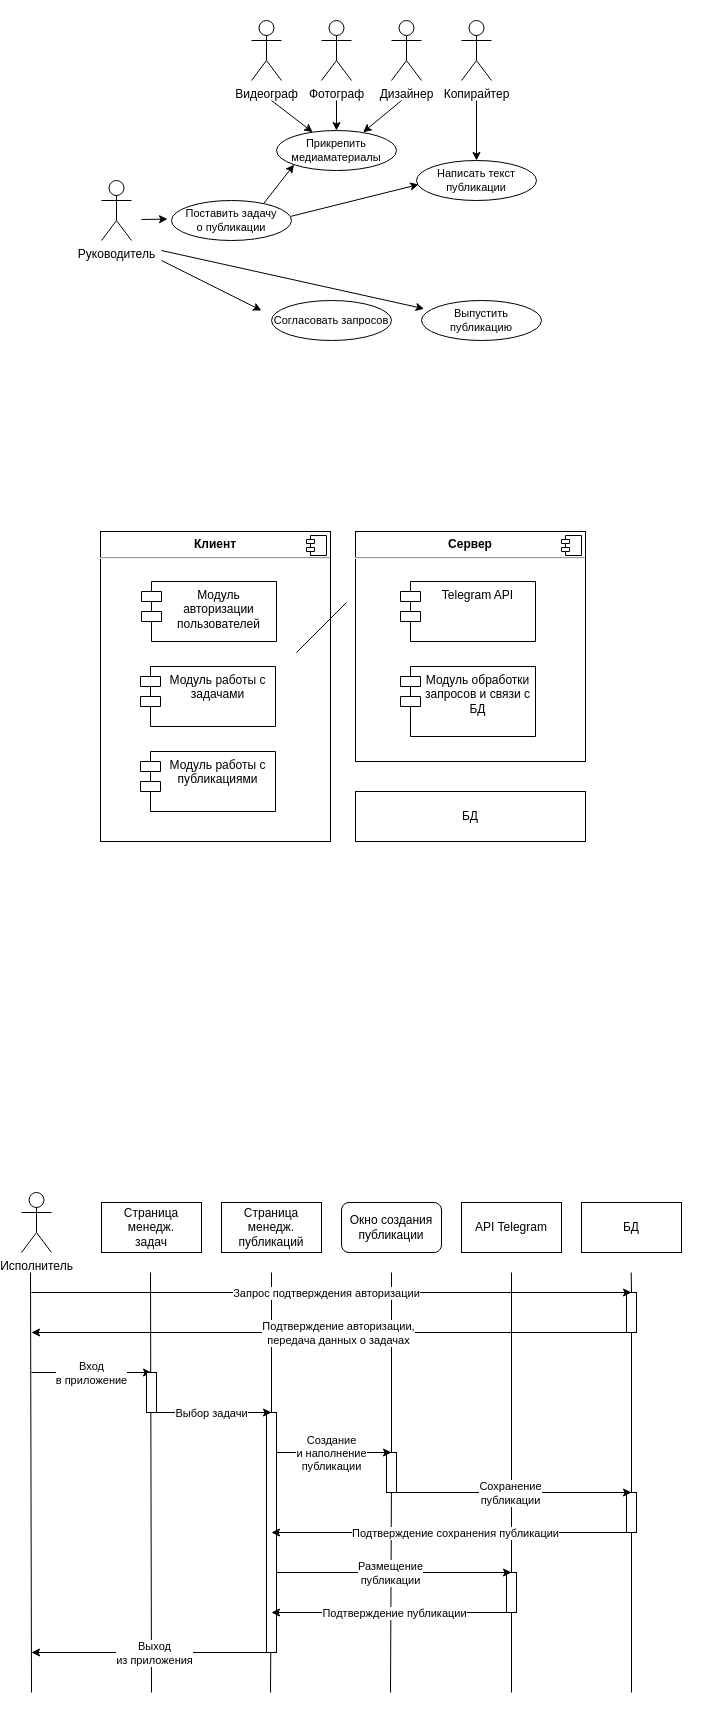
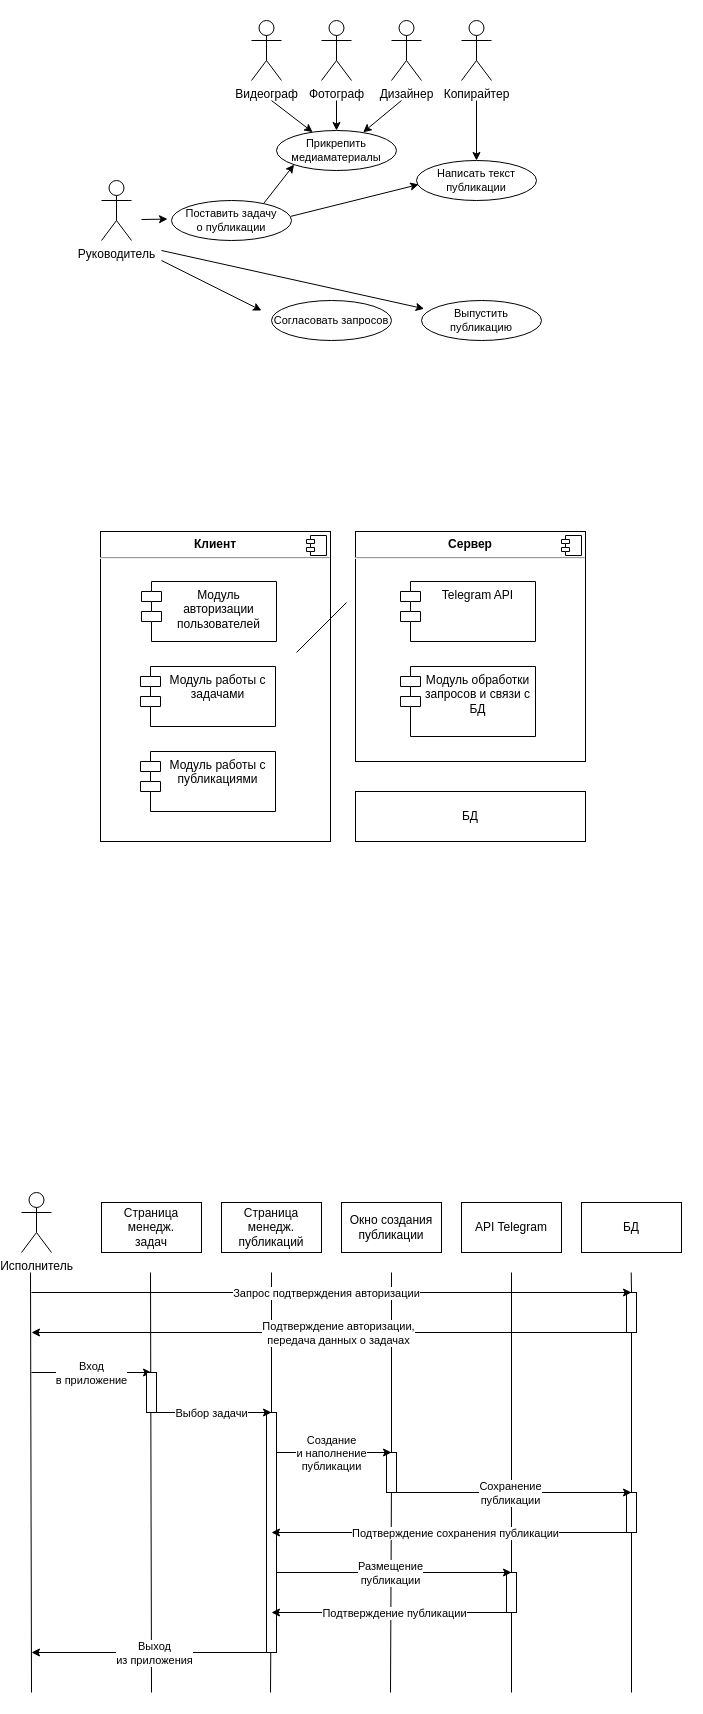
(392, 1228) -> (392, 1228)
